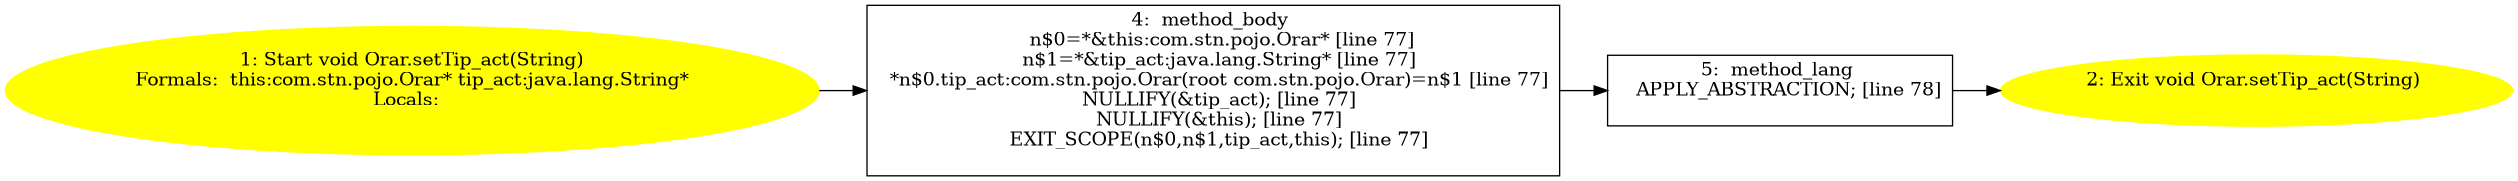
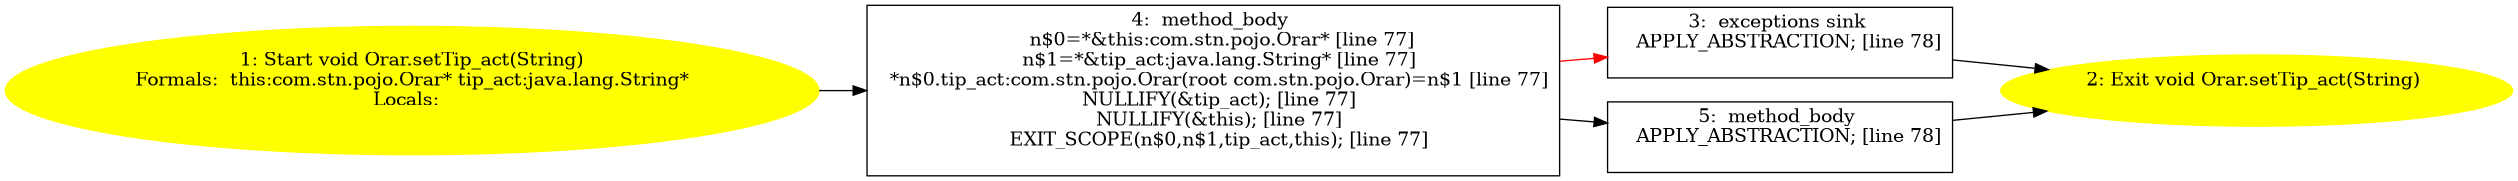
none -> (1780, 43)
(1780, 91) -> (1780, 137)
